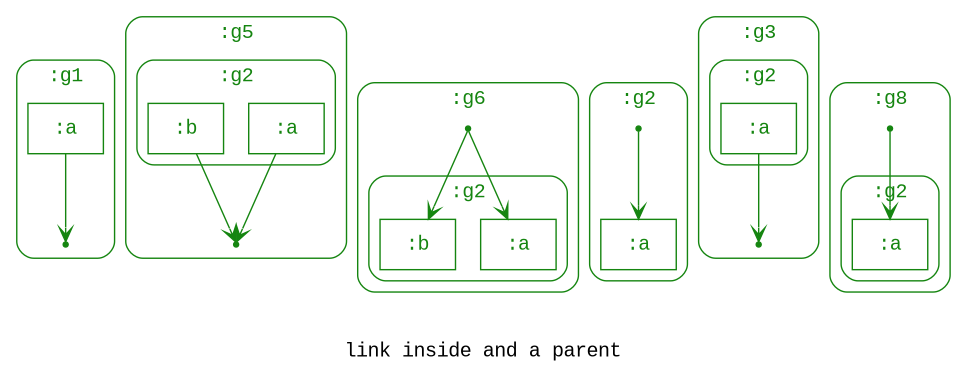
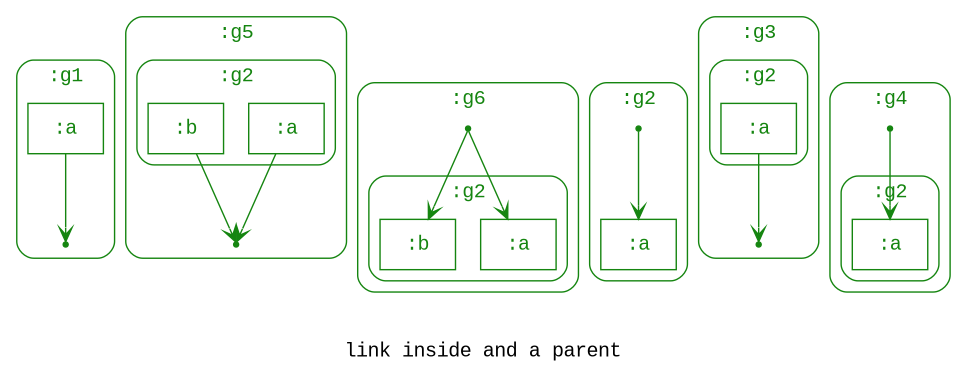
(890, 99) -> (890, 99)
